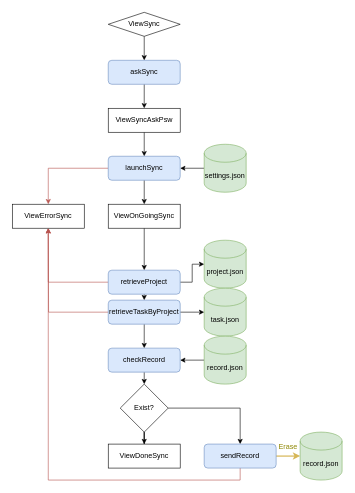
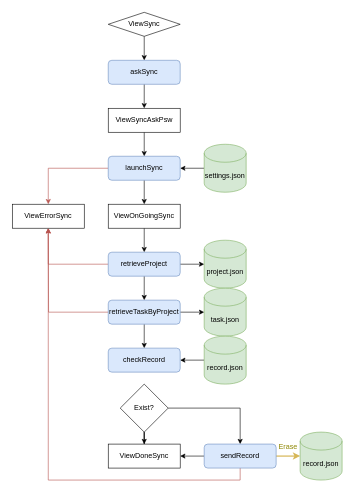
(144, 282) -> (144, 264)
(144, 378) -> none
none -> (185, 456)
